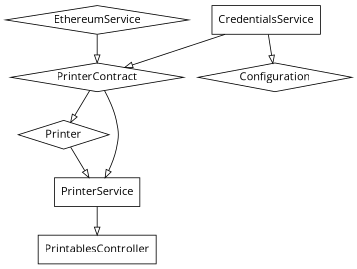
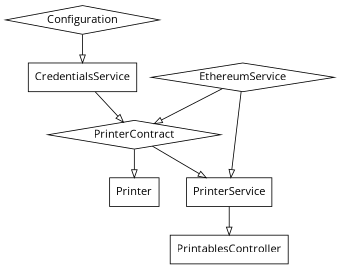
(270, 45) -> (83, 45)
(64, 135) -> (134, 192)
(78, 159) -> (236, 130)
